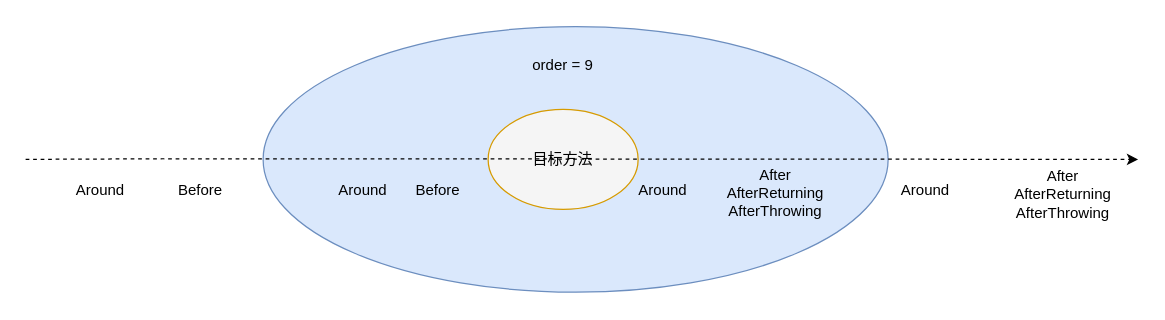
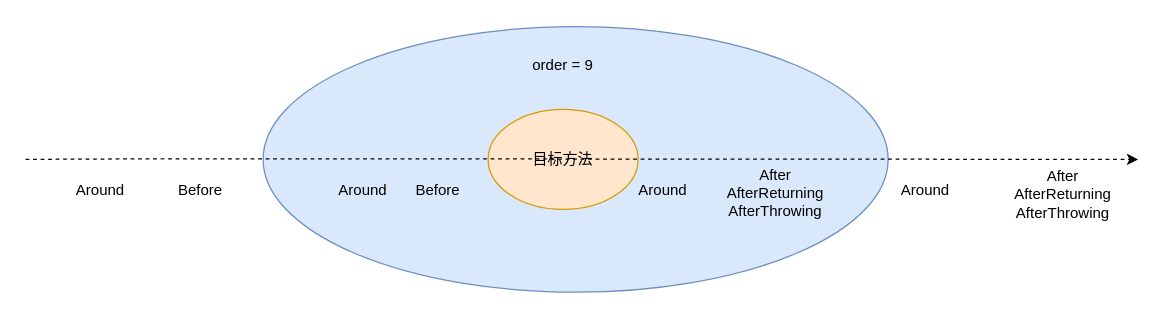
(563, 159) -> (563, 159)
